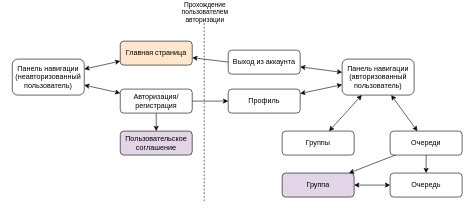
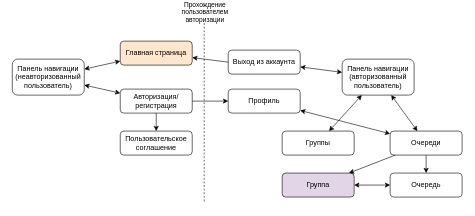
(321, 89) -> (345, 122)
(156, 143) -> (156, 143)
